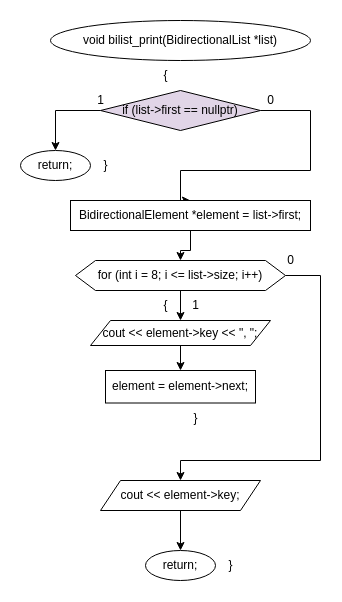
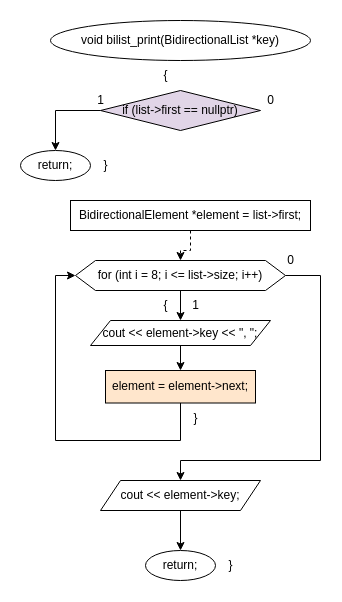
(181, 41) -> (181, 41)
(285, 171) -> none
(191, 247) -> (191, 247)
(181, 387) -> (181, 387)
none -> (56, 433)
